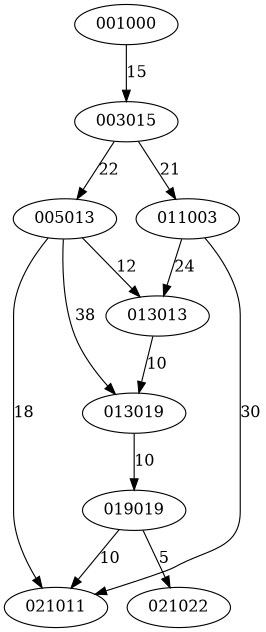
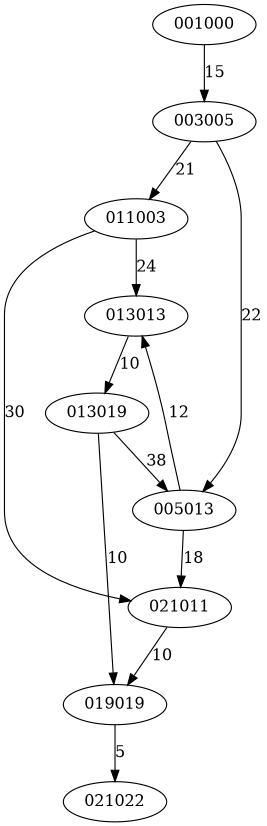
(126, 122) -> (204, 122)
(69, 318) -> (137, 458)
(99, 555) -> (151, 651)
